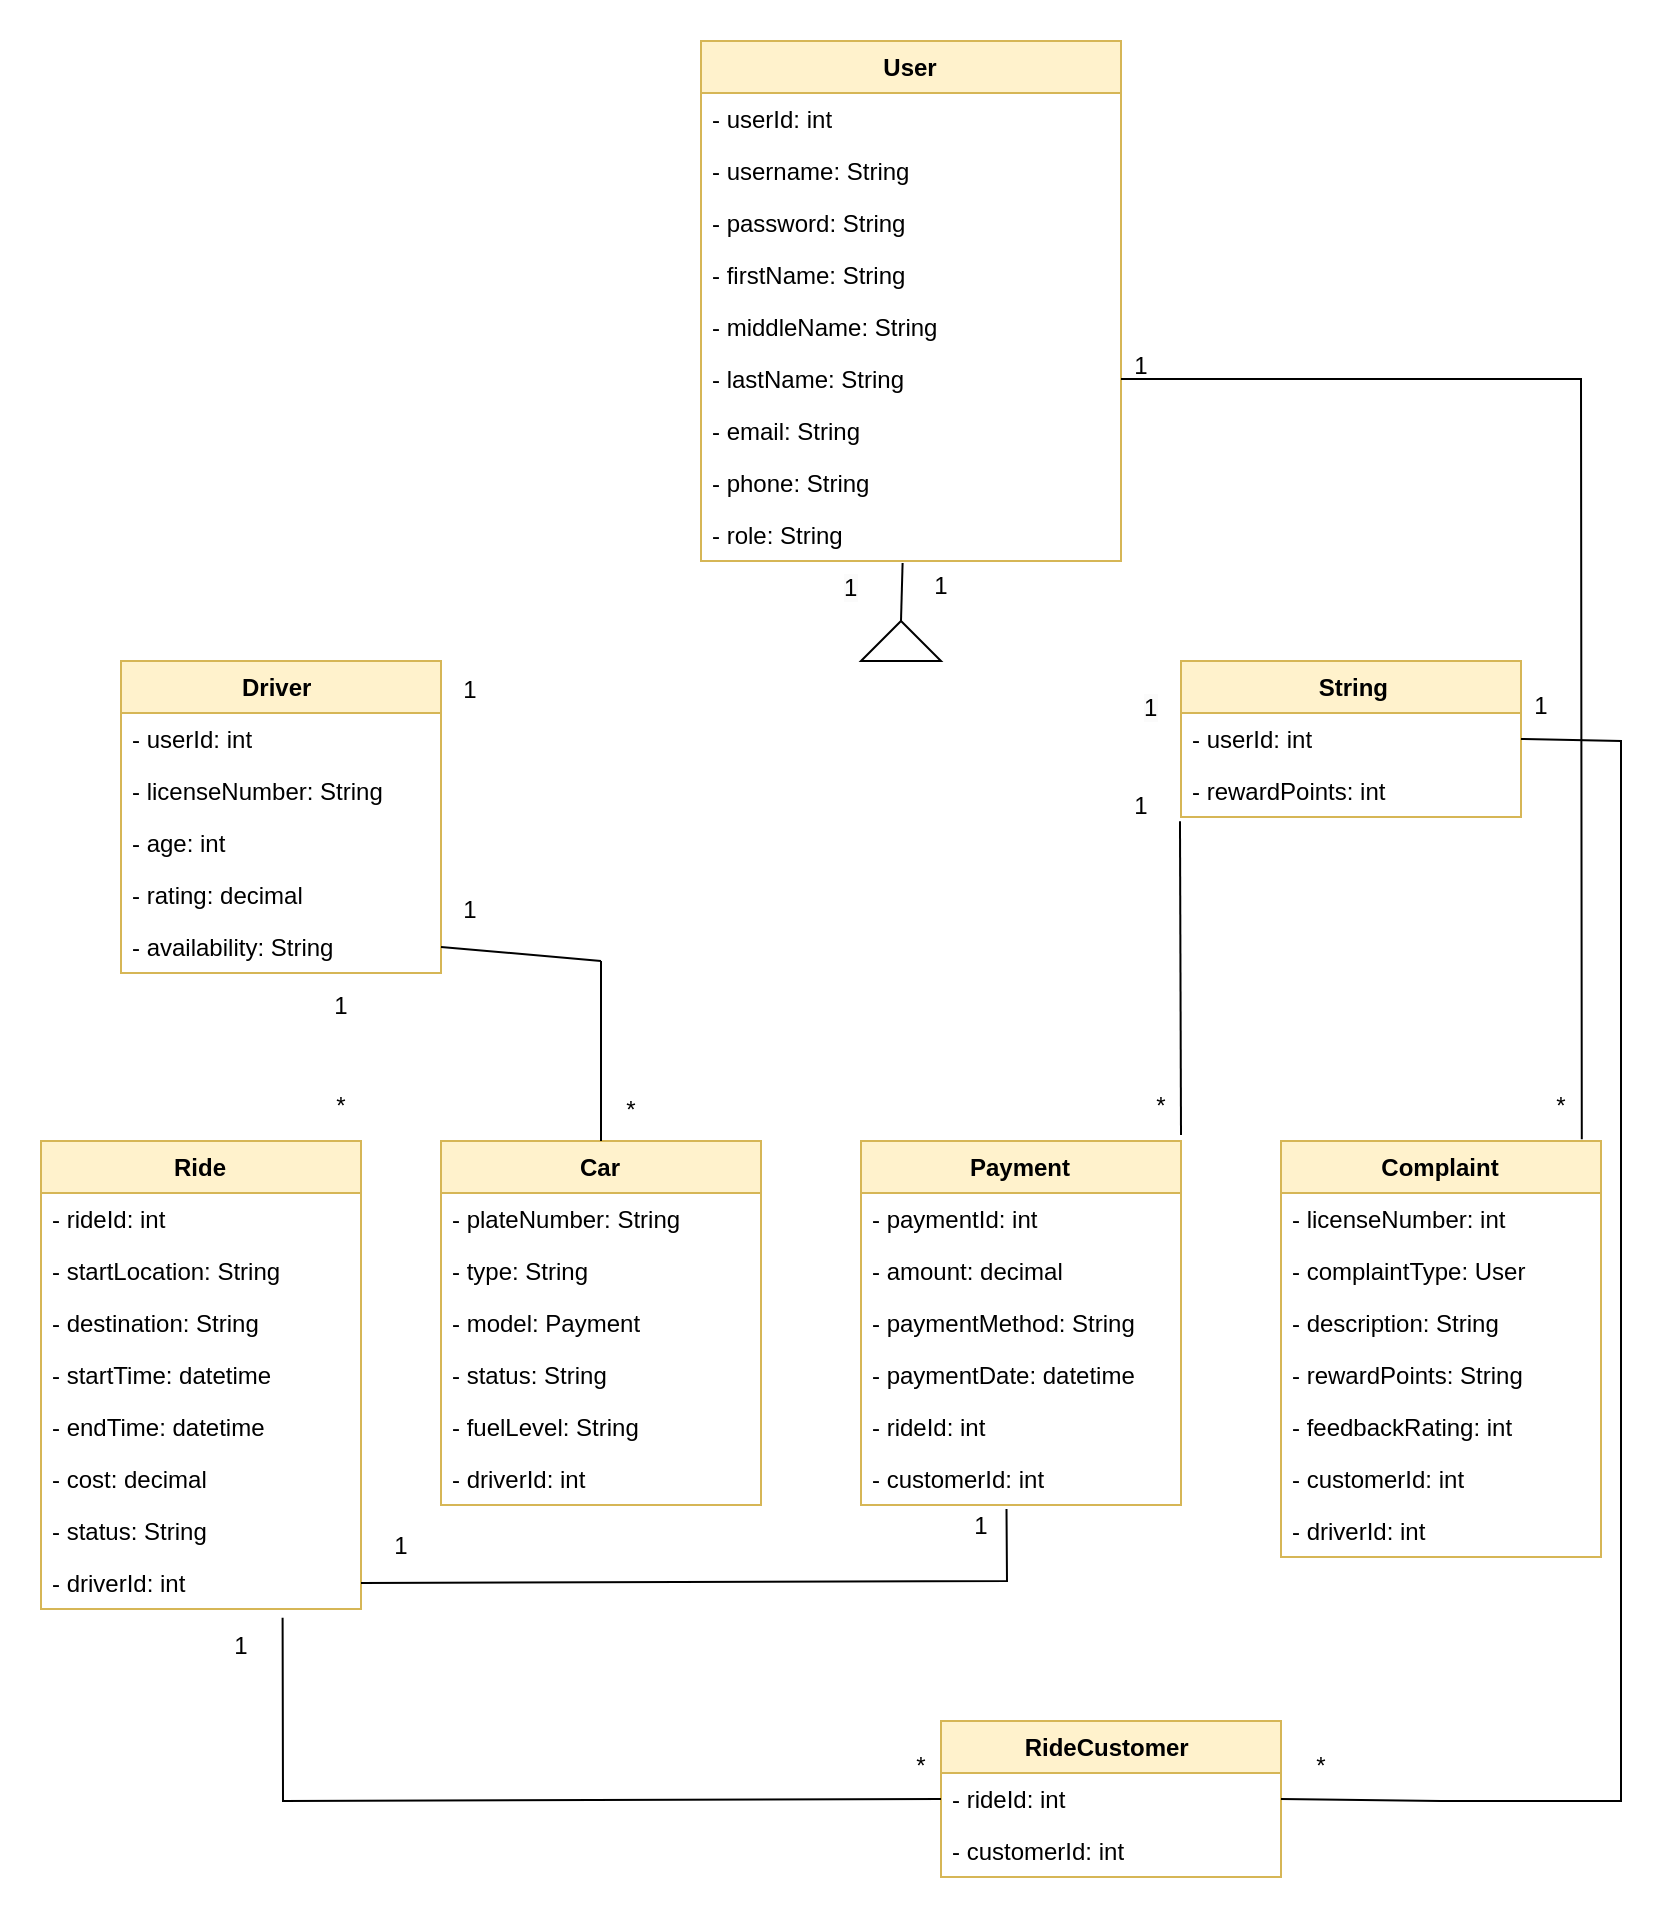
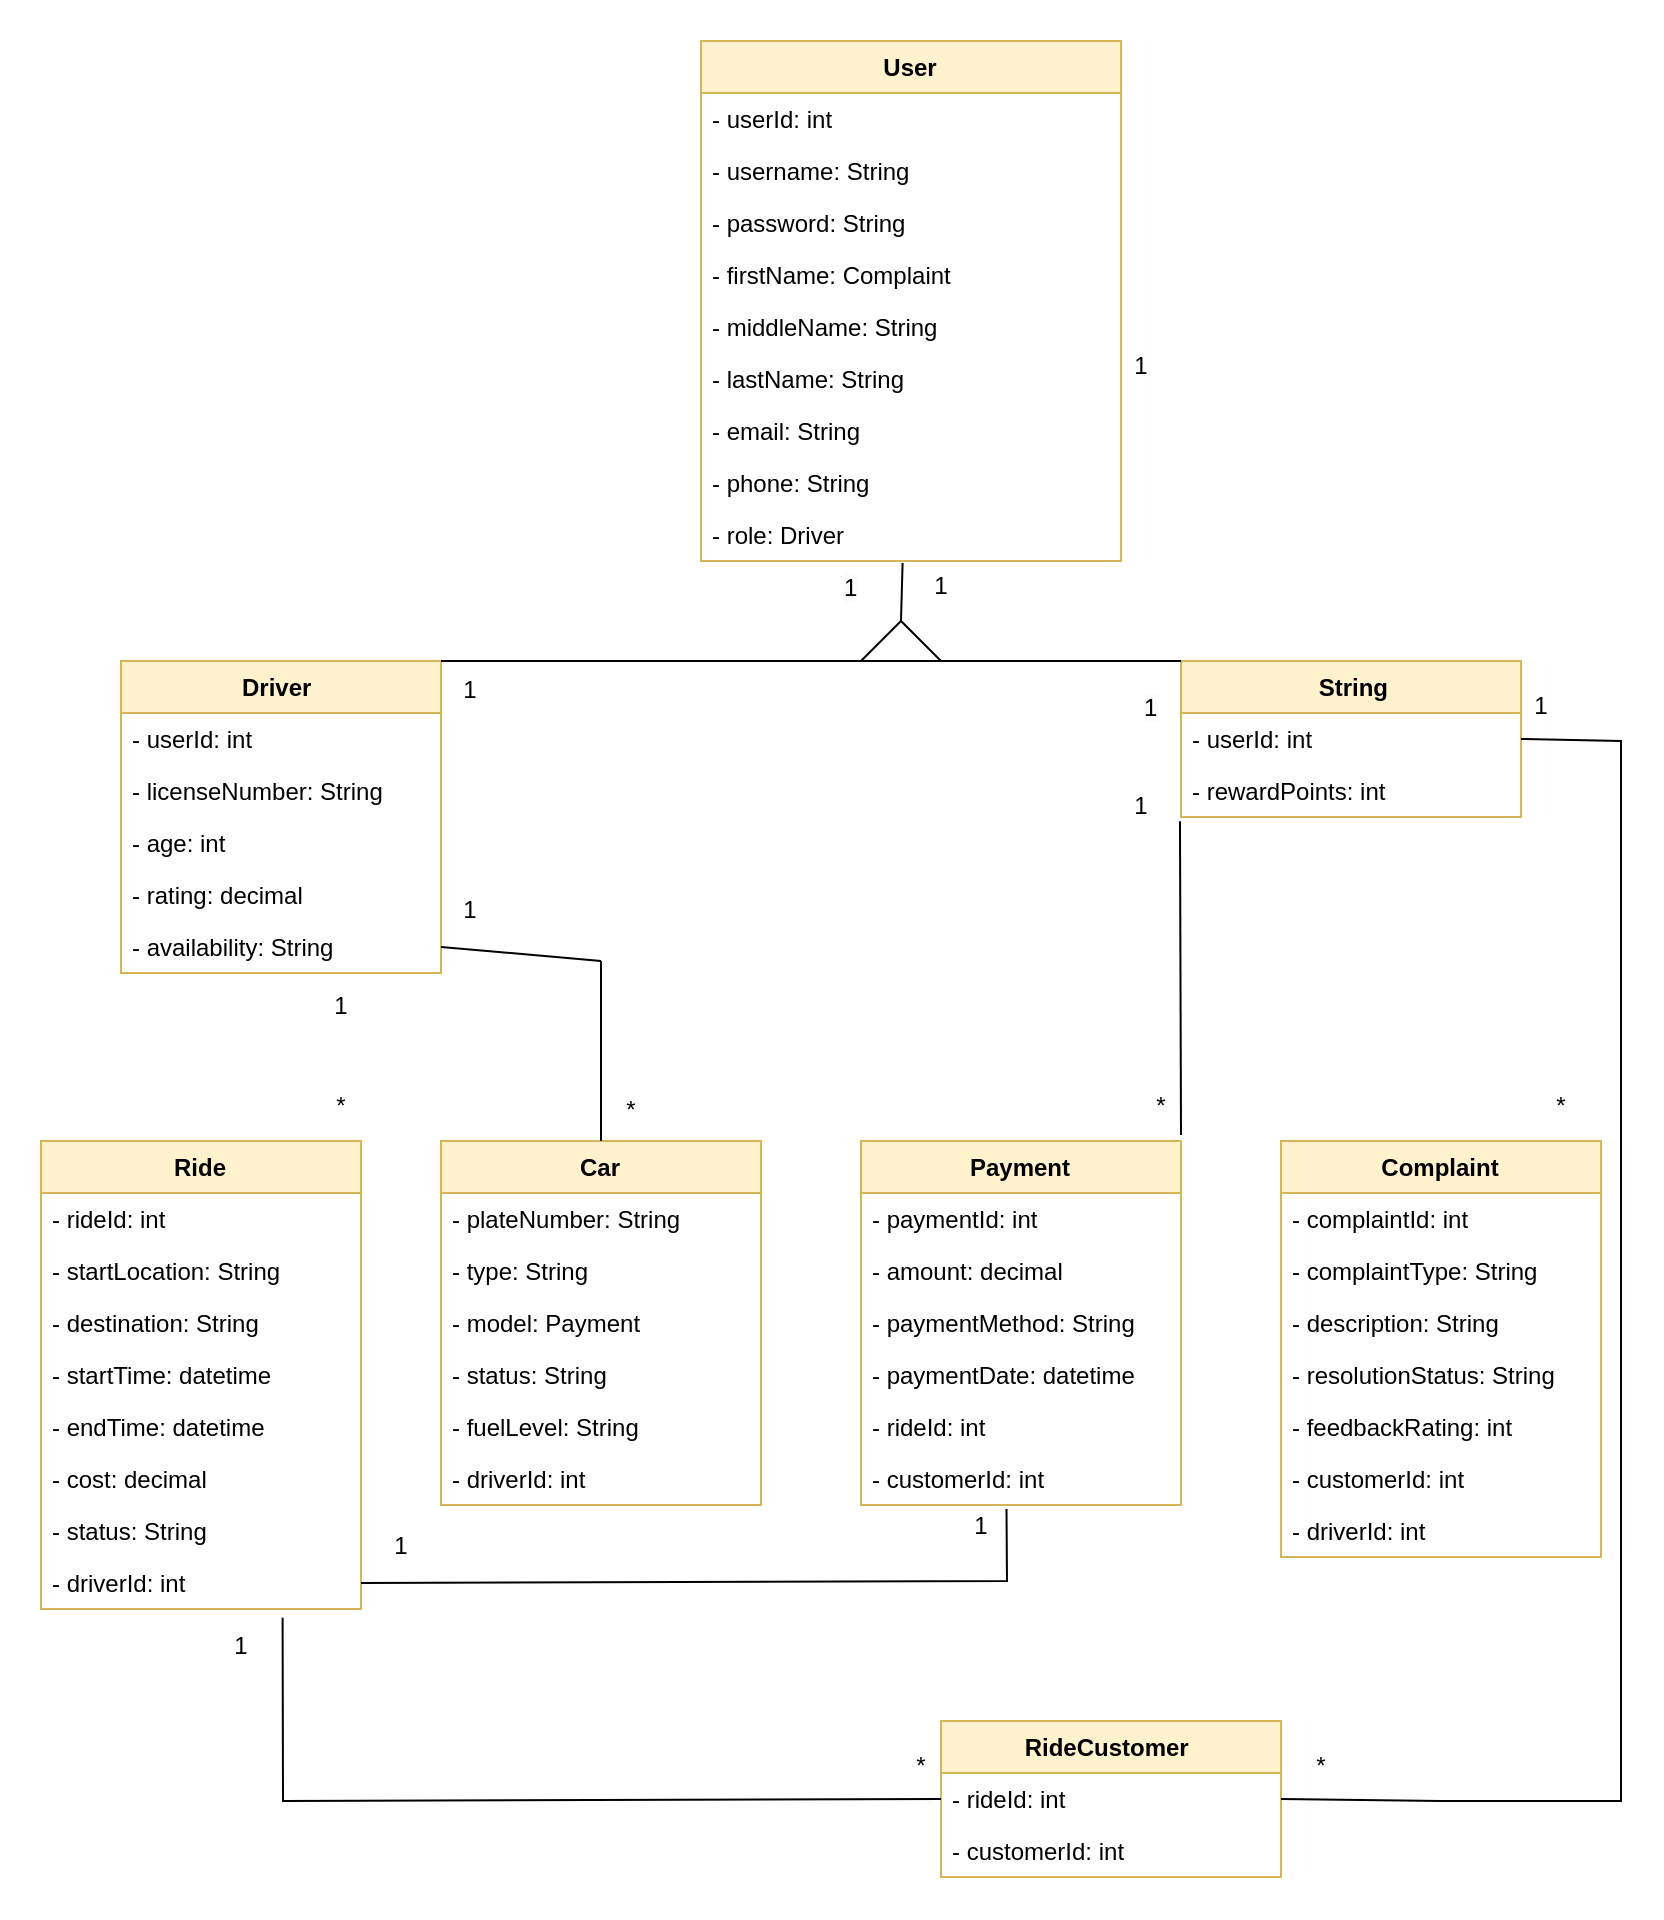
(824, 276) -> (841, 276)
(1581, 531) -> none
(790, 536) -> (790, 536)
none -> (651, 661)
(1408, 1220) -> (1394, 1220)
(1418, 1272) -> (1428, 1272)
(1424, 1376) -> (1448, 1376)
